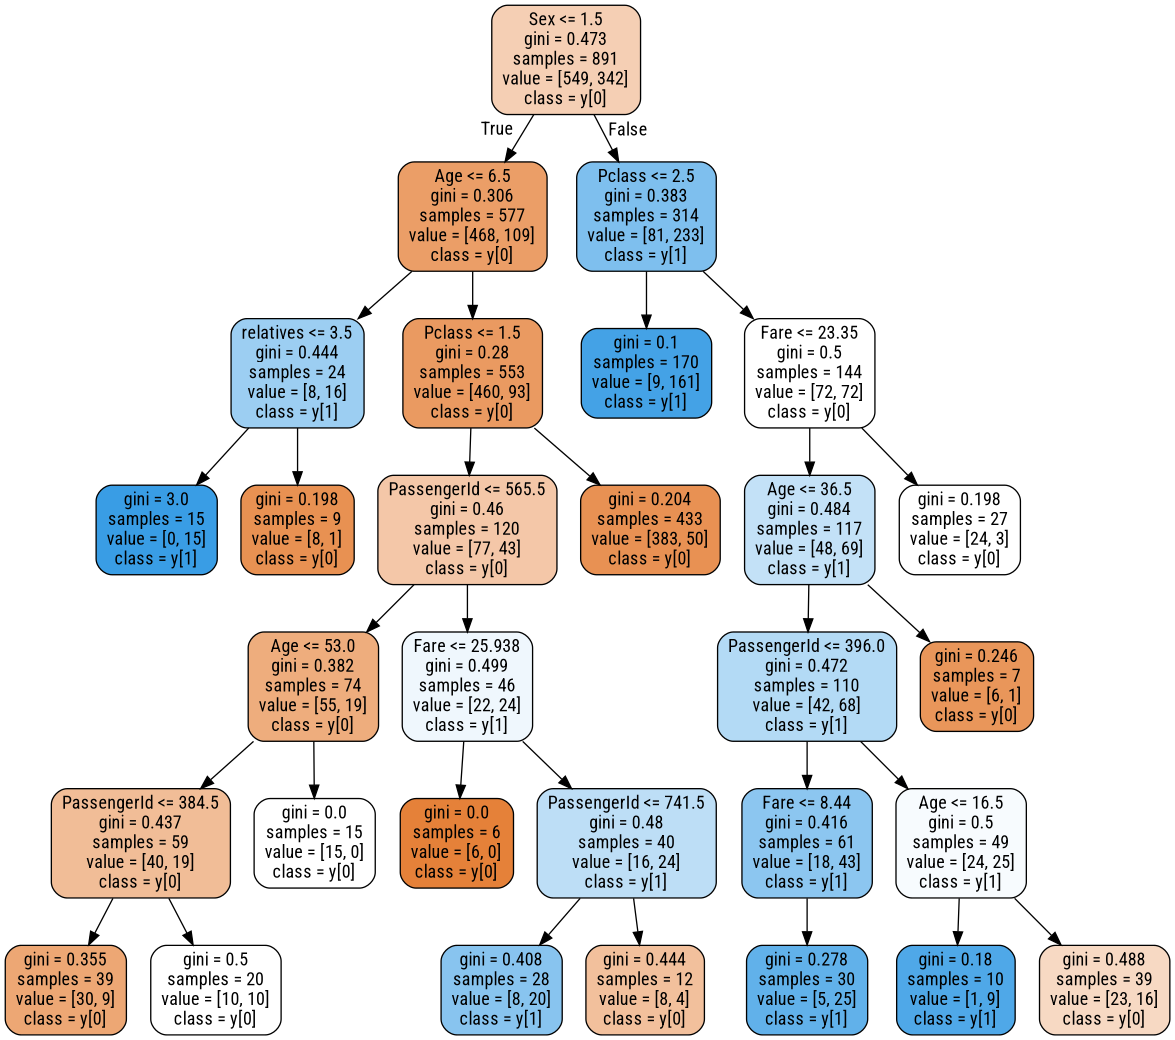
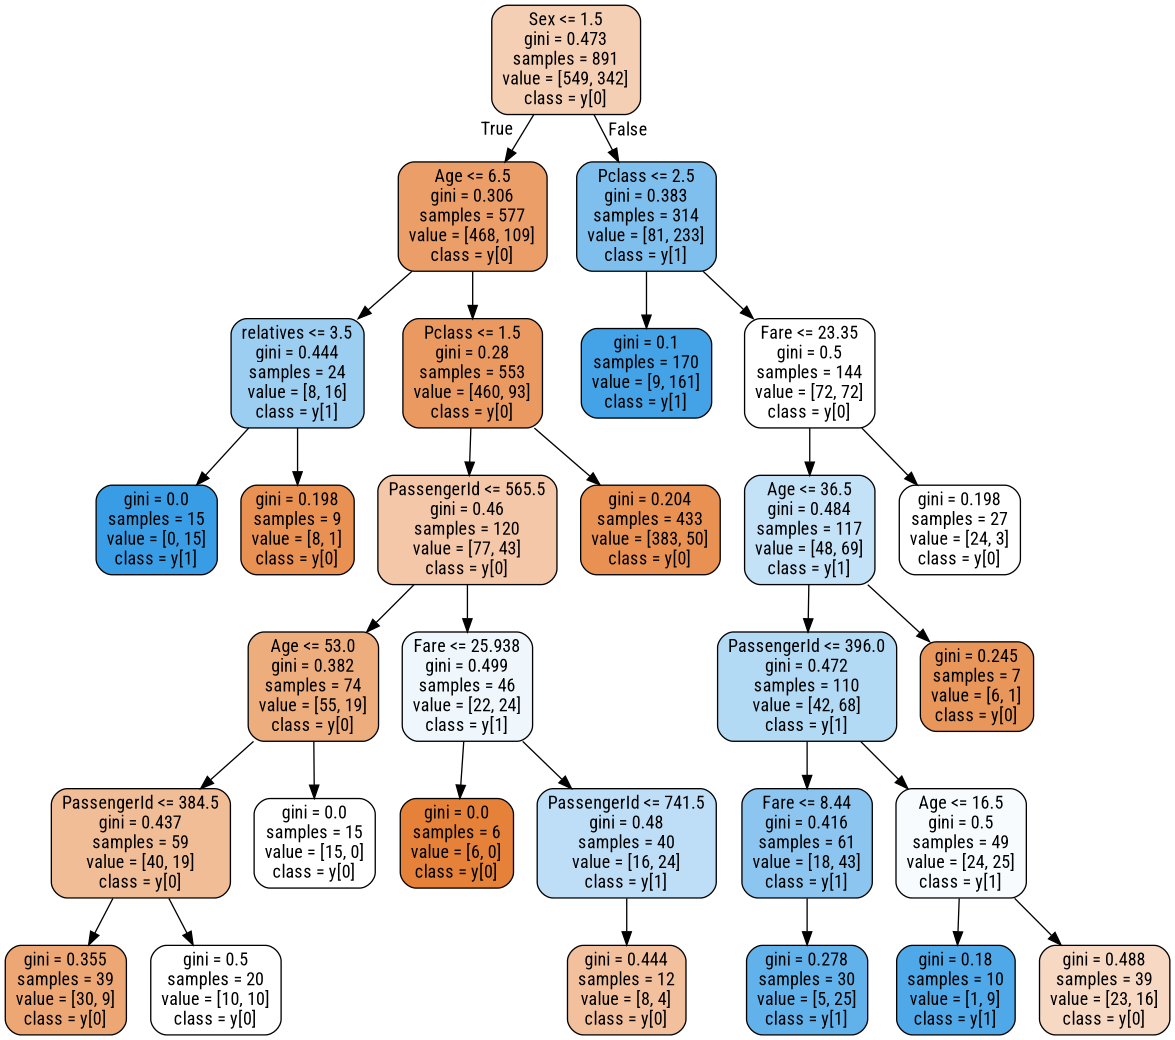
(157, 530) -> (157, 530)
(977, 687) -> (977, 687)
(502, 990) -> none
